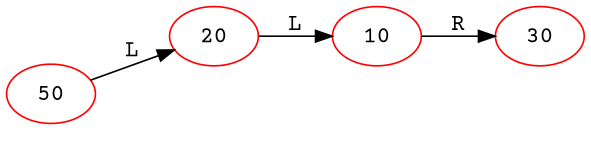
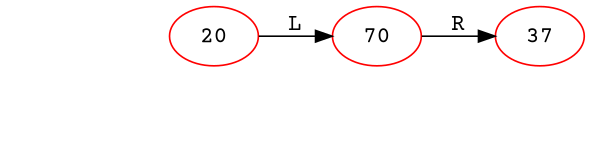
(377, 36) -> (377, 36)
(540, 36) -> (540, 36)
(51, 94) -> none
